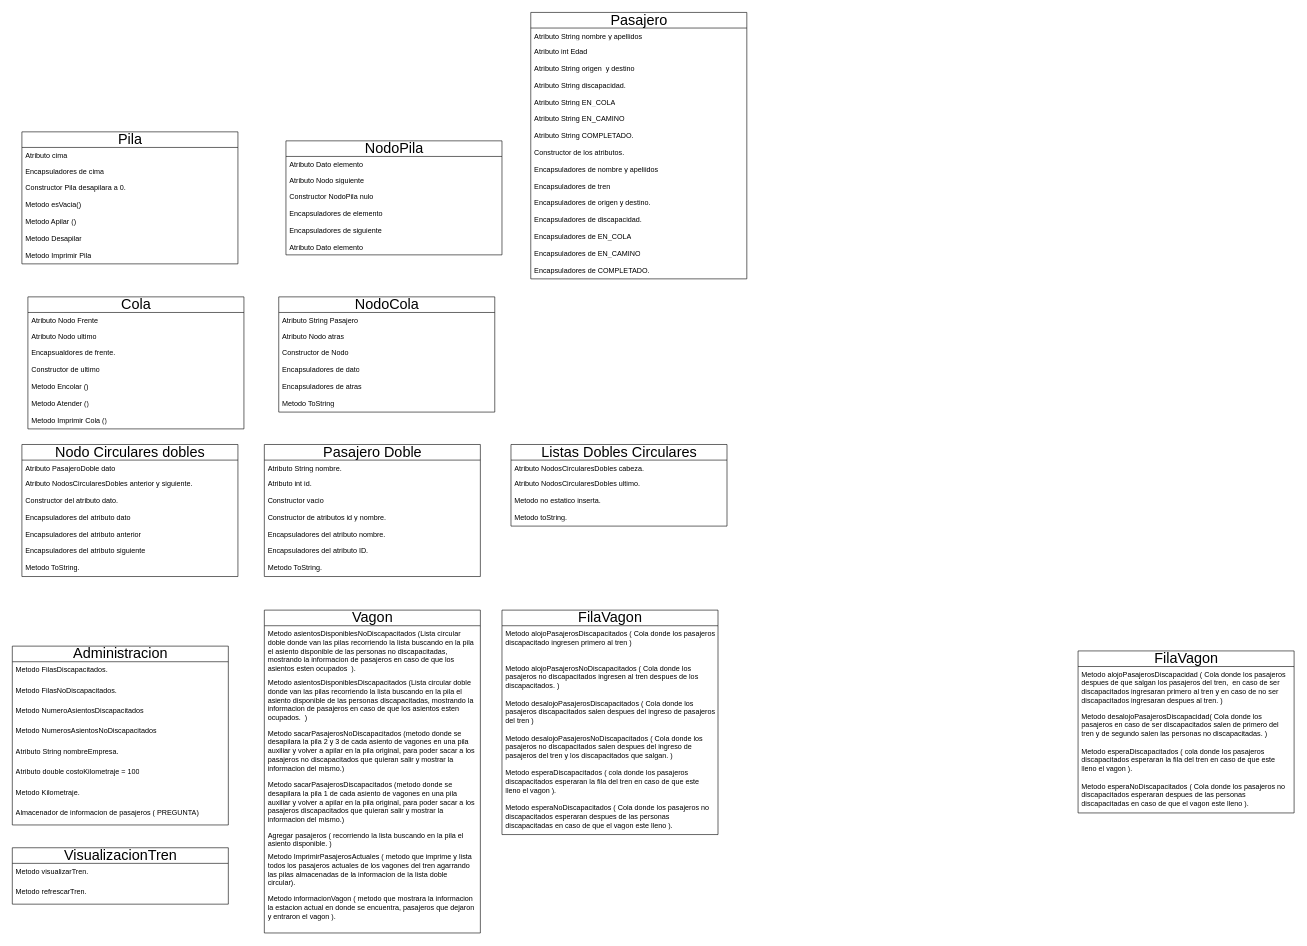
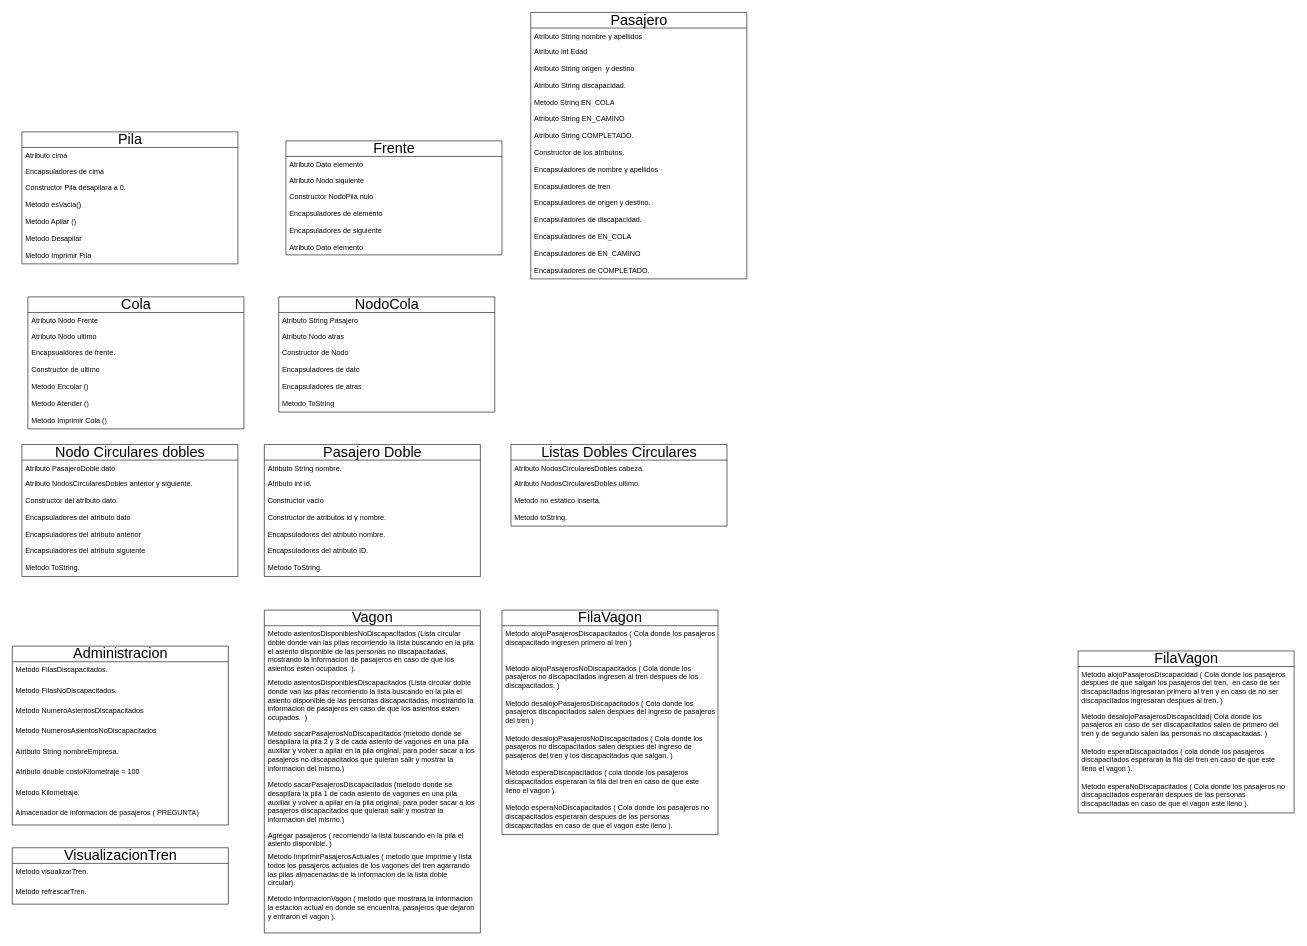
(577, 102) -> (574, 102)
(394, 149) -> (394, 149)
